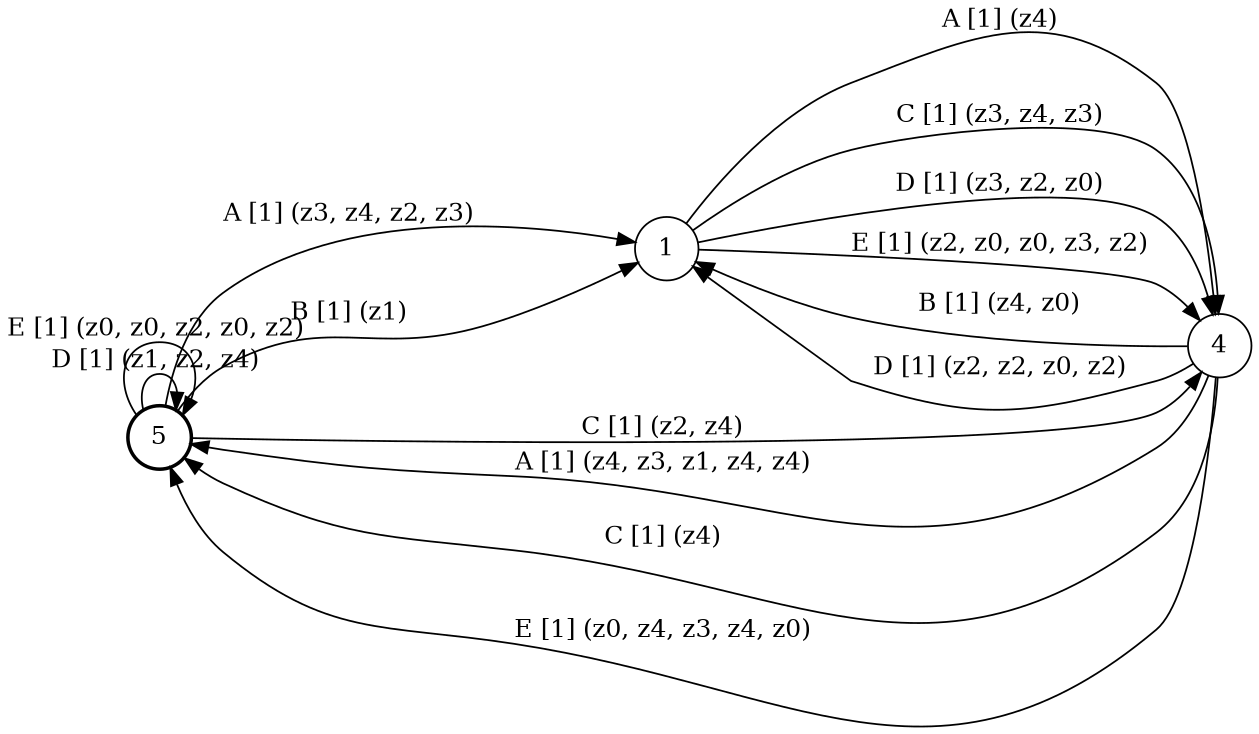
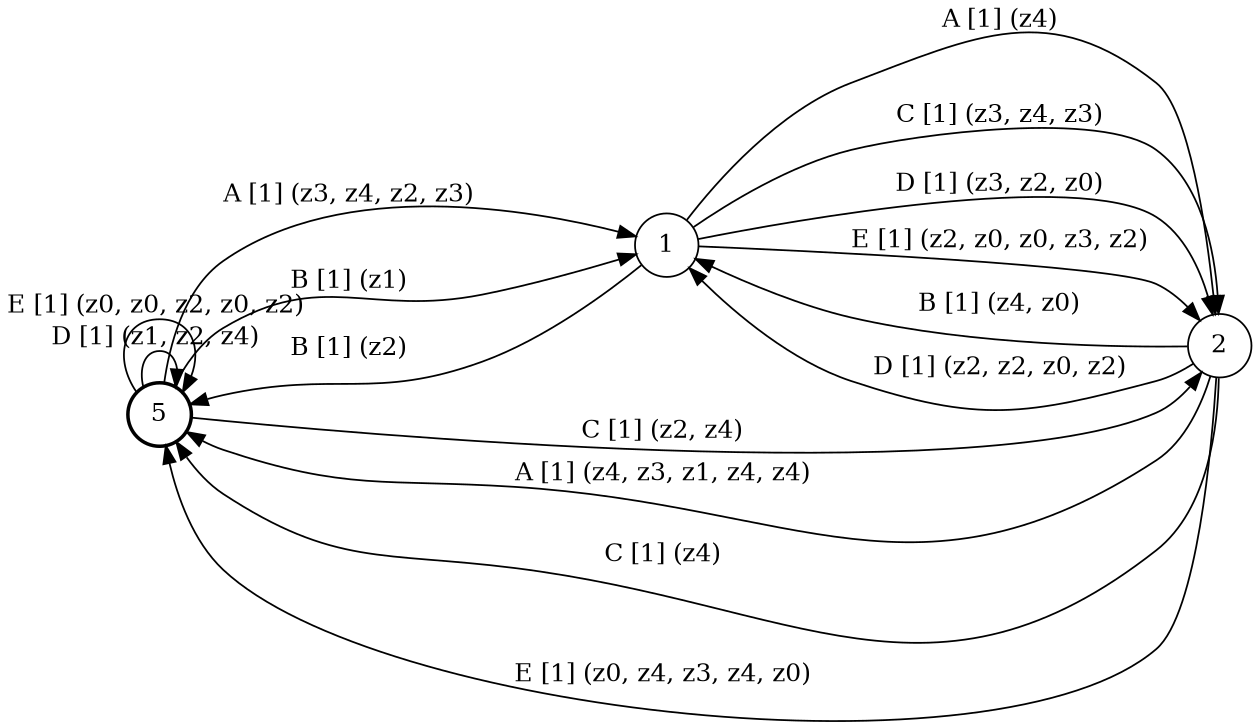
(1220, 346) -> (1220, 346)
none -> (438, 375)
